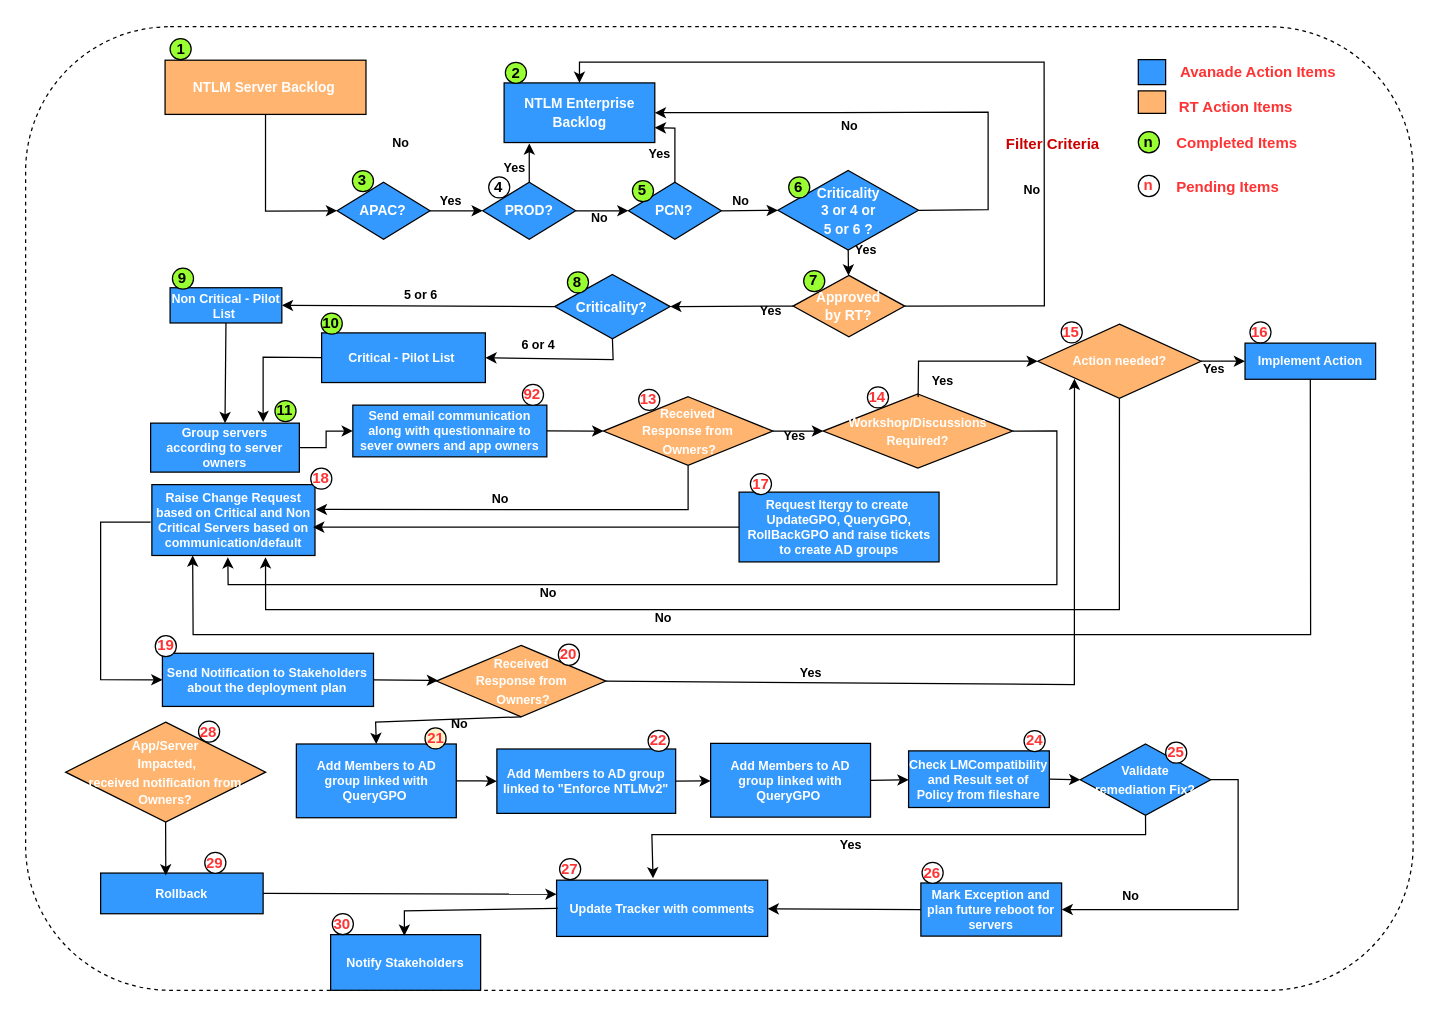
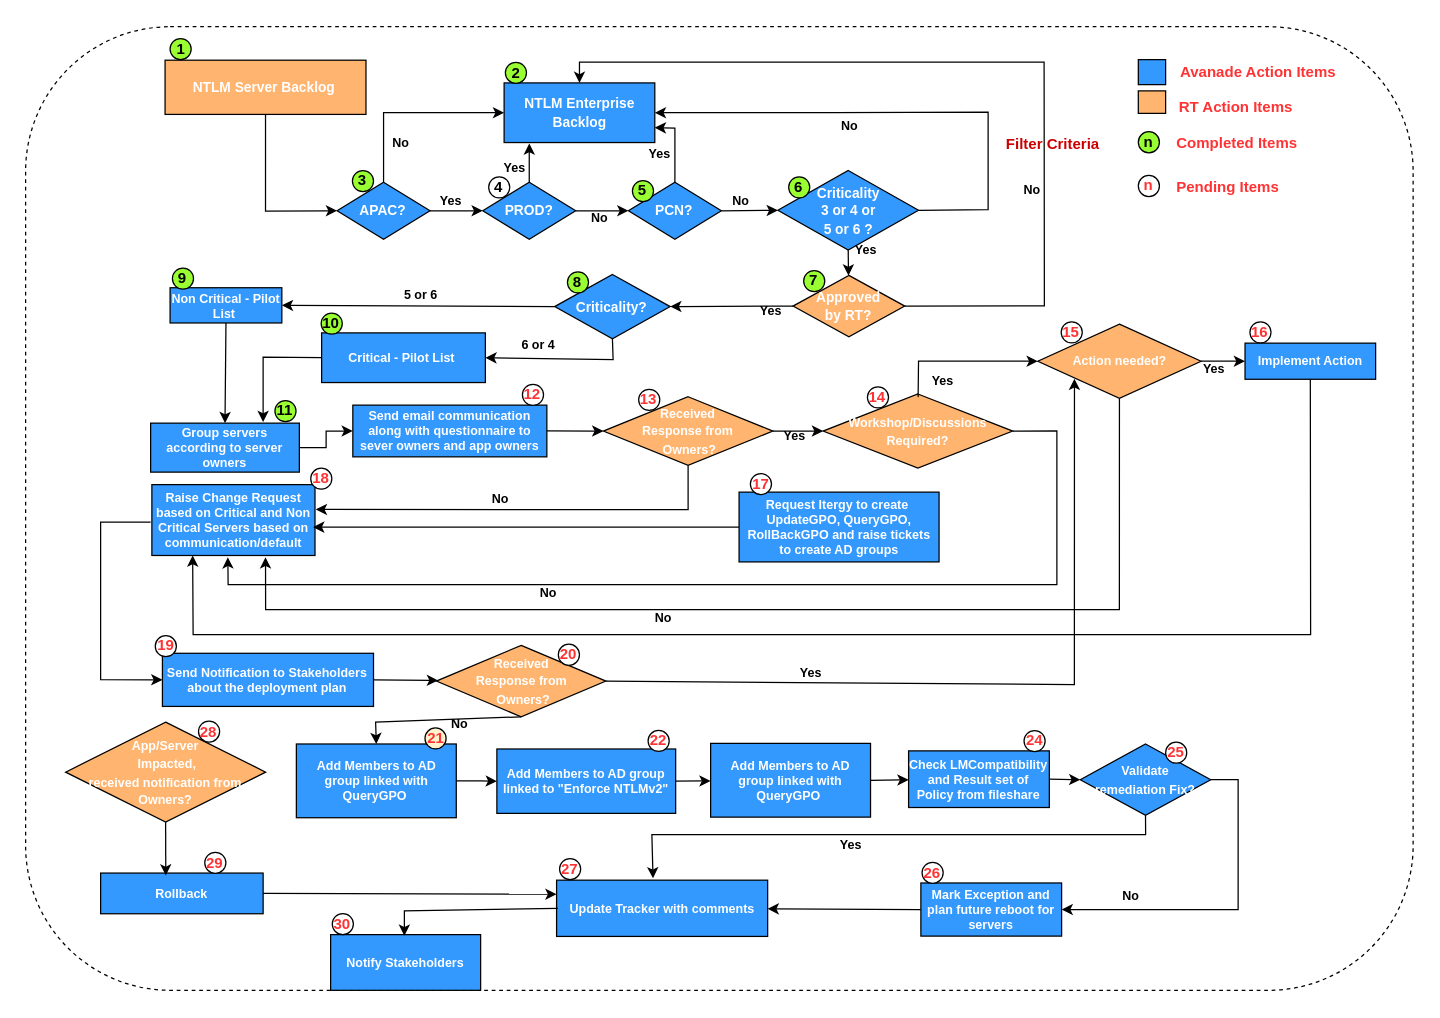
none -> (405, 112)
(533, 394) -> (533, 394)
